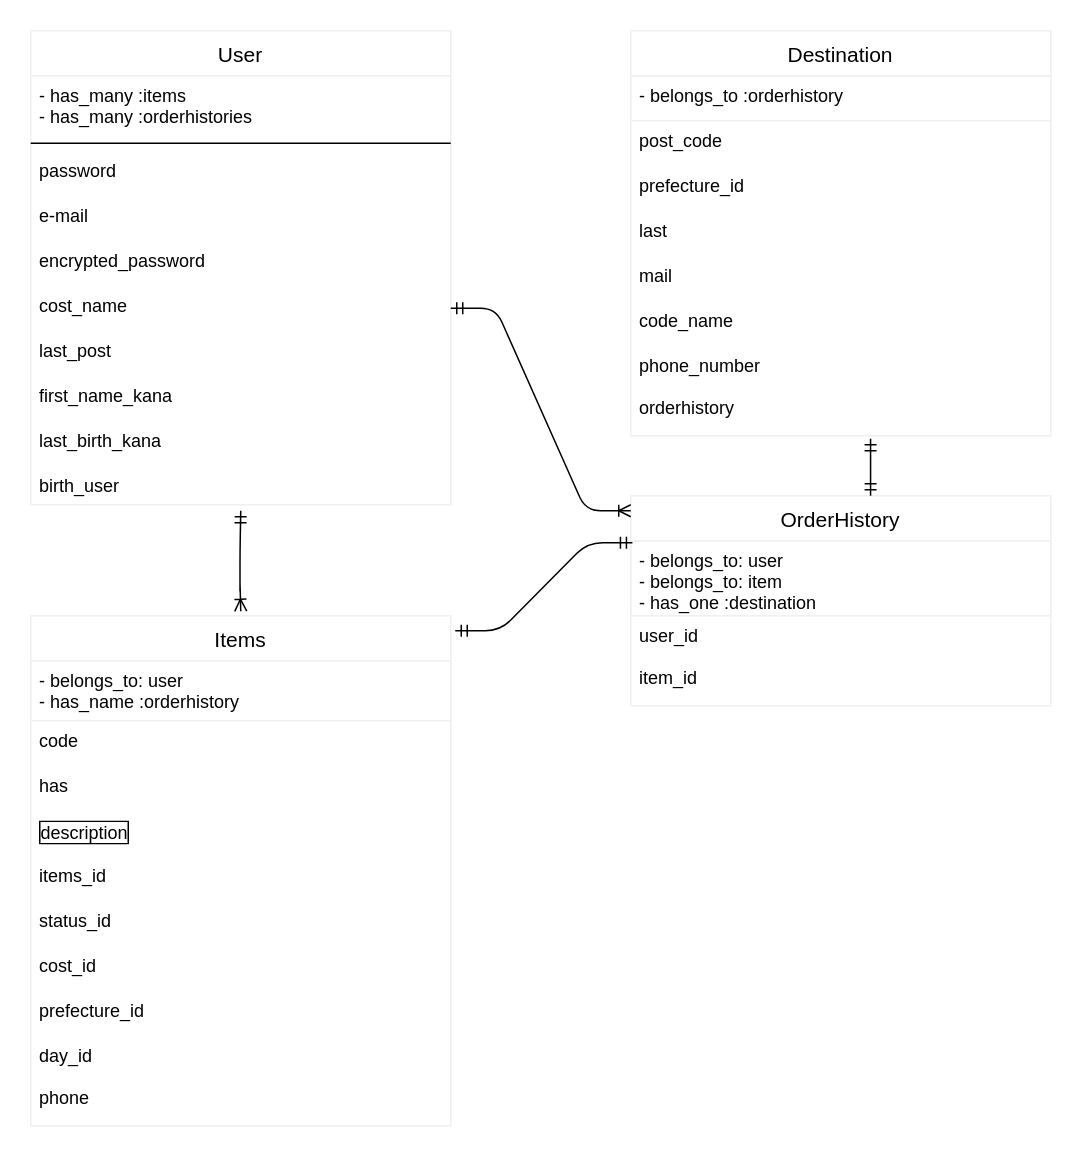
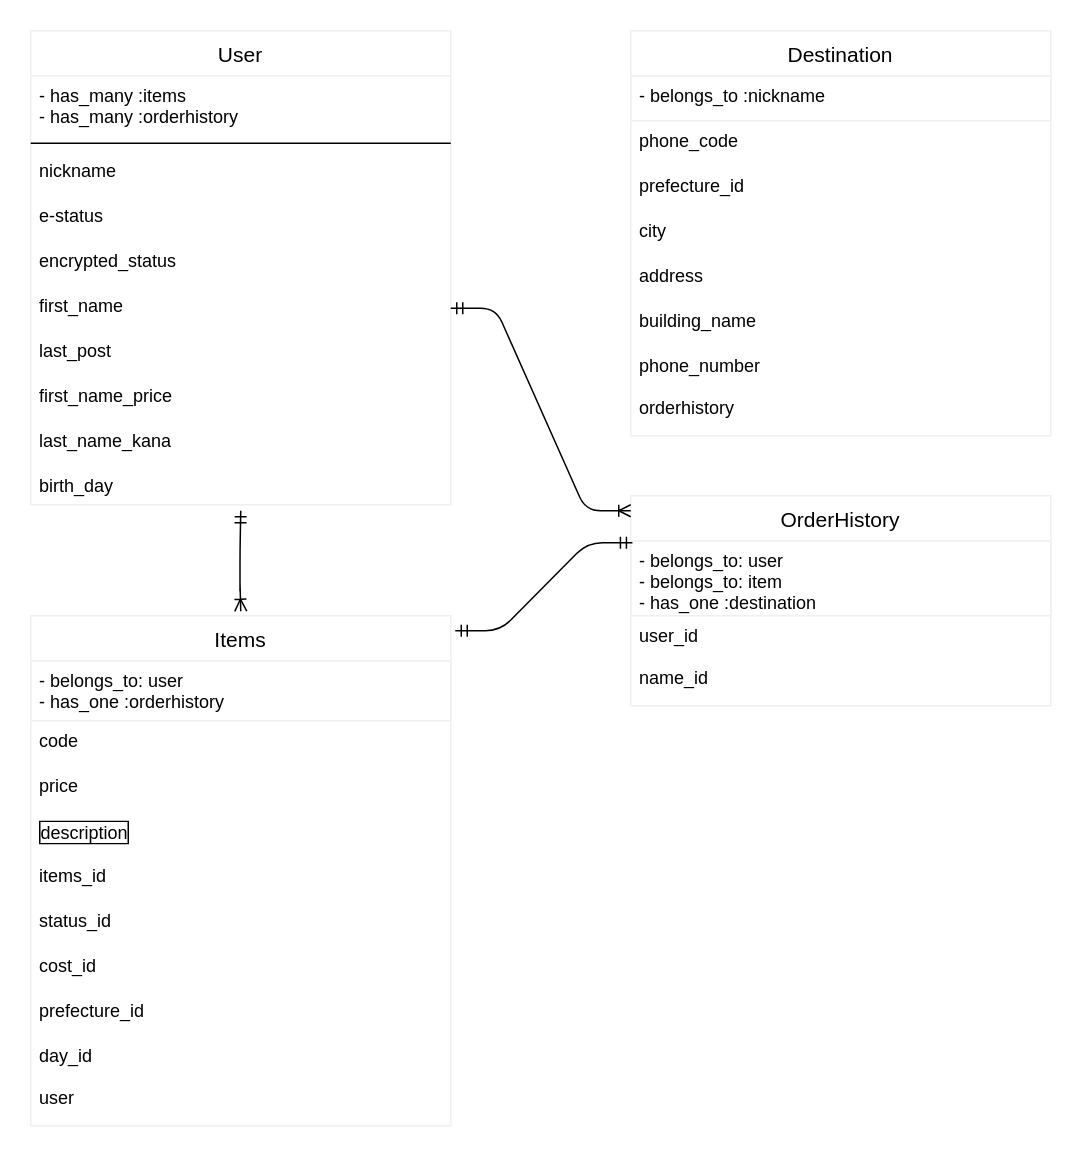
(115, 96) -> (115, 96)
(758, 96) -> (738, 96)
(684, 141) -> (689, 141)
(79, 171) -> (77, 171)
(65, 216) -> (79, 216)
(657, 231) -> (657, 231)
(130, 261) -> (120, 261)
(654, 276) -> (674, 276)
(84, 306) -> (87, 306)
(684, 321) -> (698, 321)
(112, 396) -> (115, 396)
(110, 441) -> (107, 441)
(871, 466) -> none
(87, 486) -> (82, 486)
(672, 636) -> (672, 636)
(120, 681) -> (120, 681)
(54, 786) -> (62, 786)
(67, 1056) -> (67, 1056)
